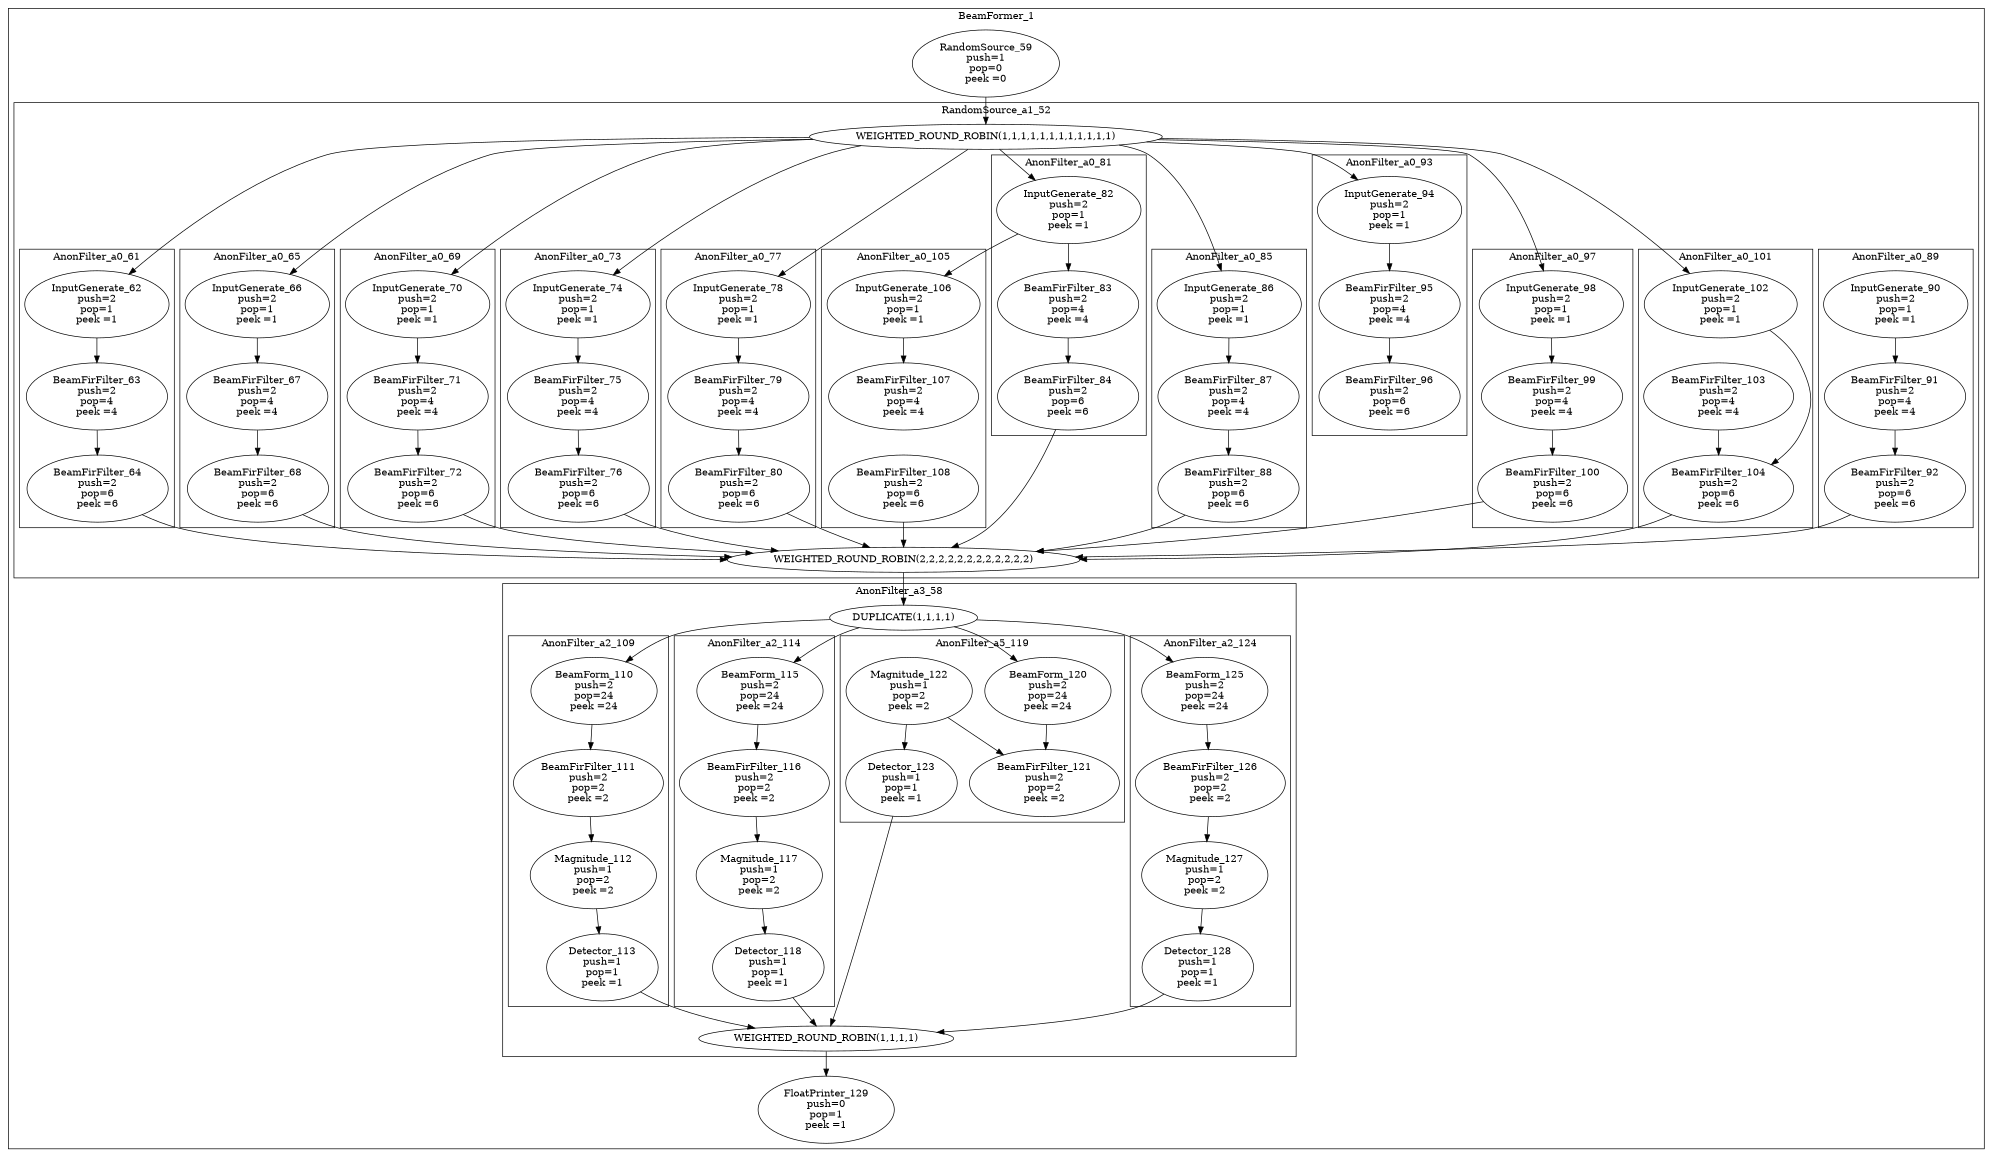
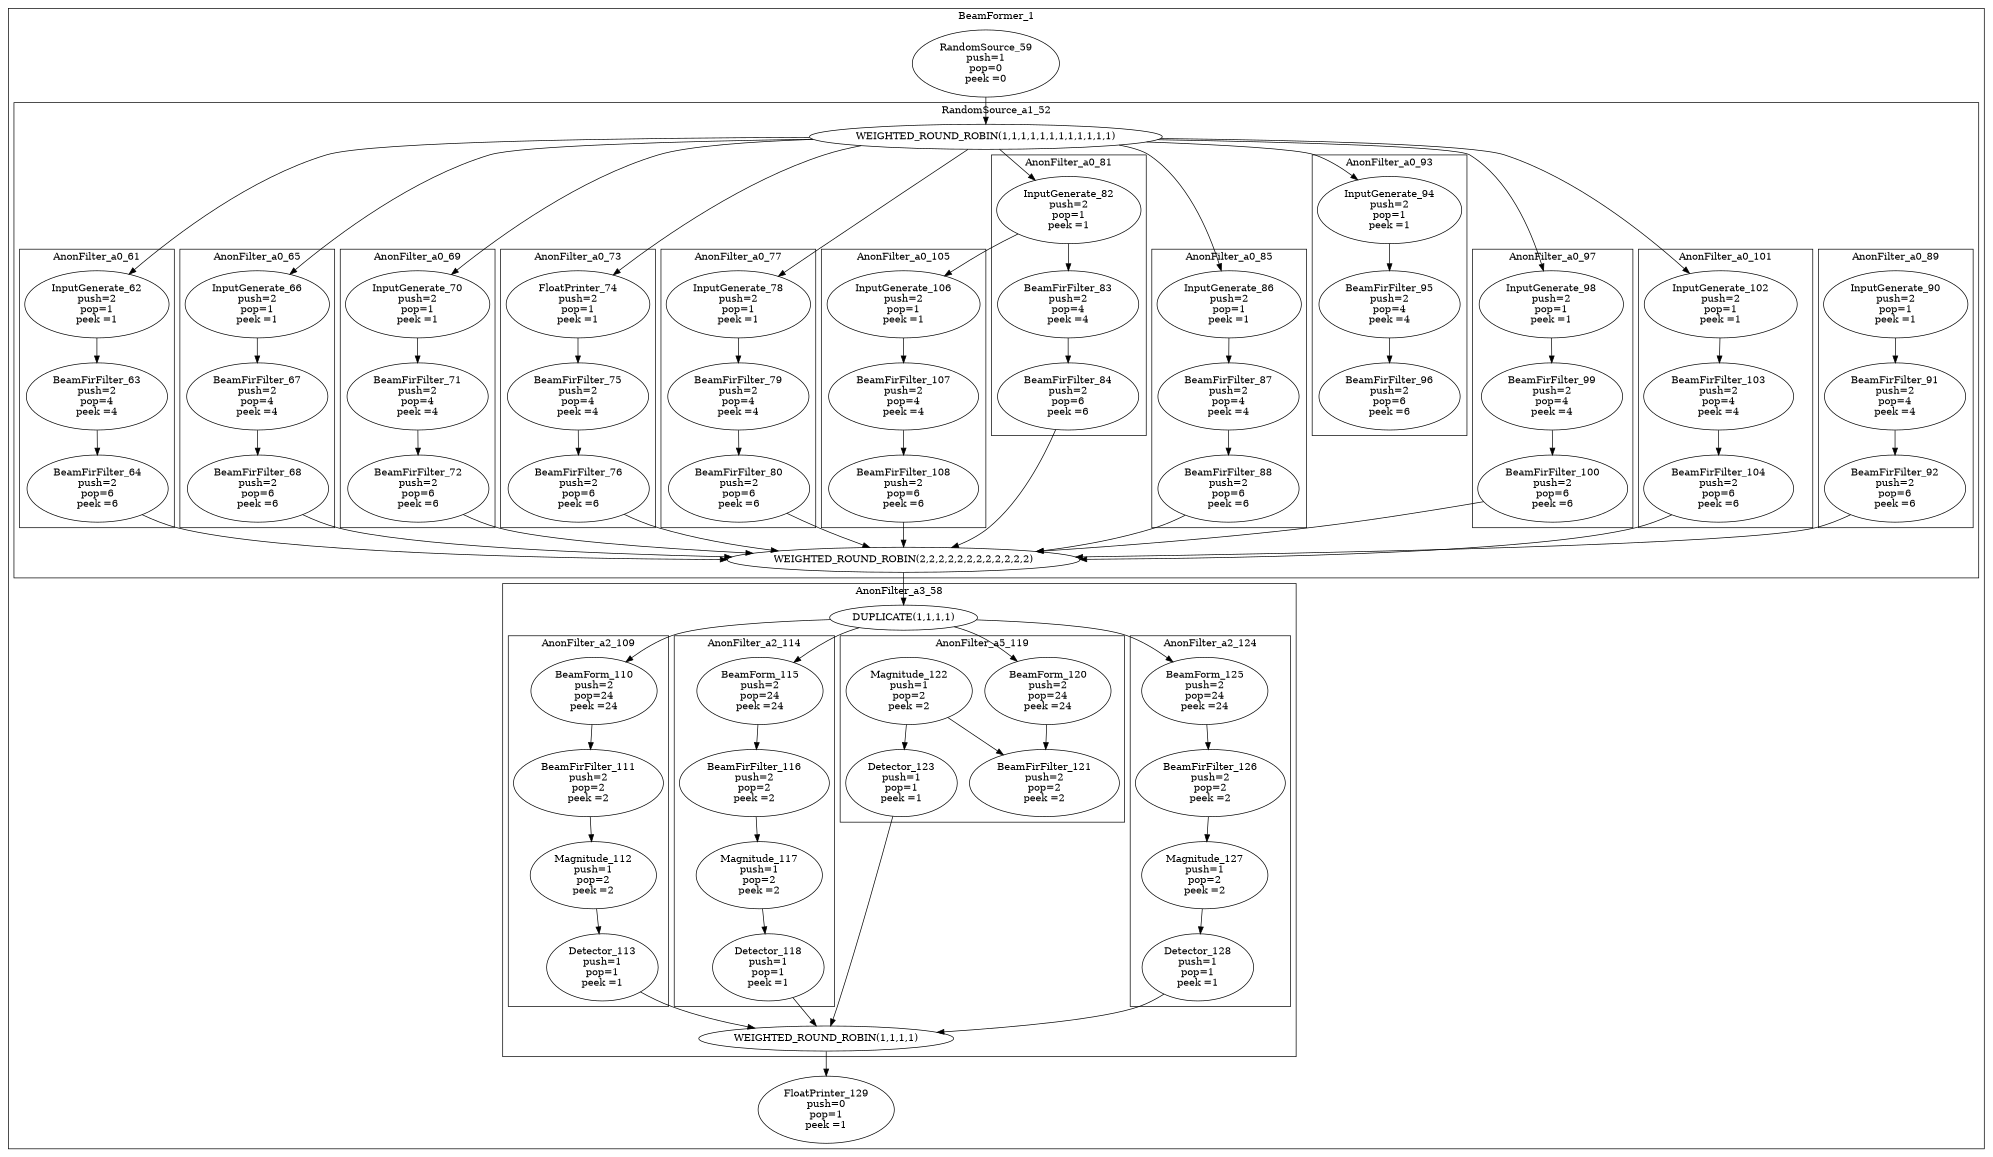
(578, 304) -> (578, 304)
(1808, 383) -> (1720, 347)
none -> (904, 439)
